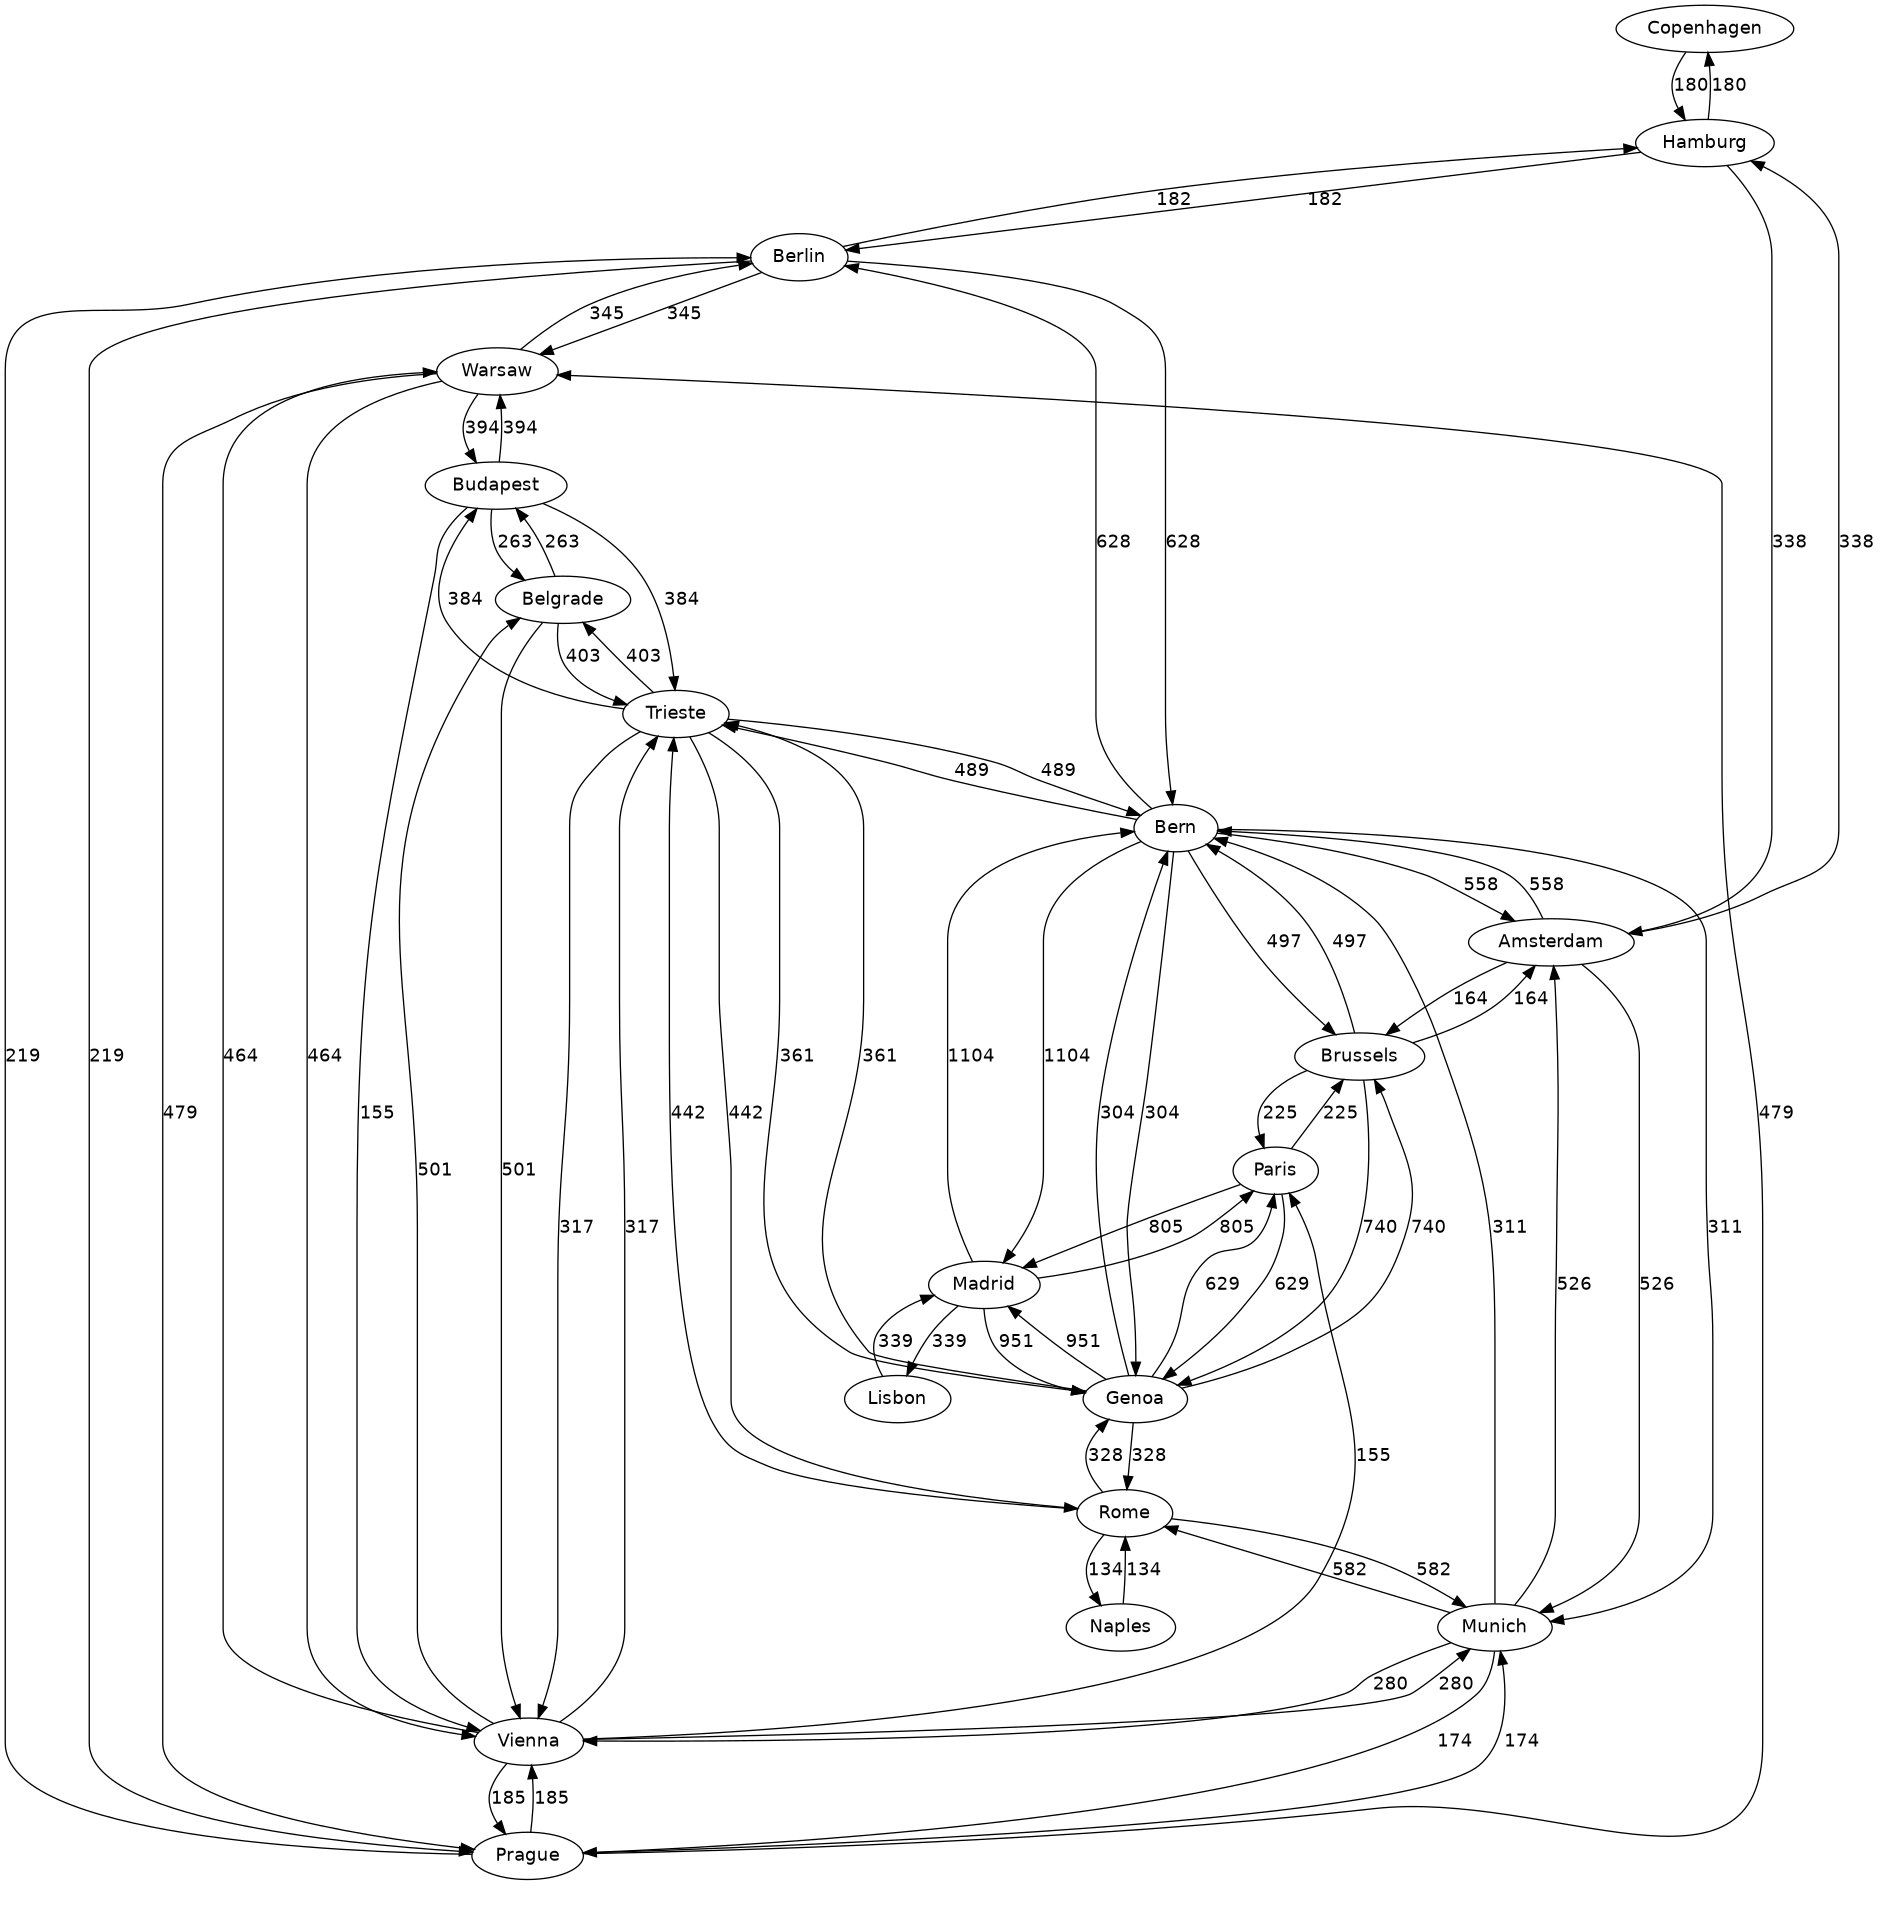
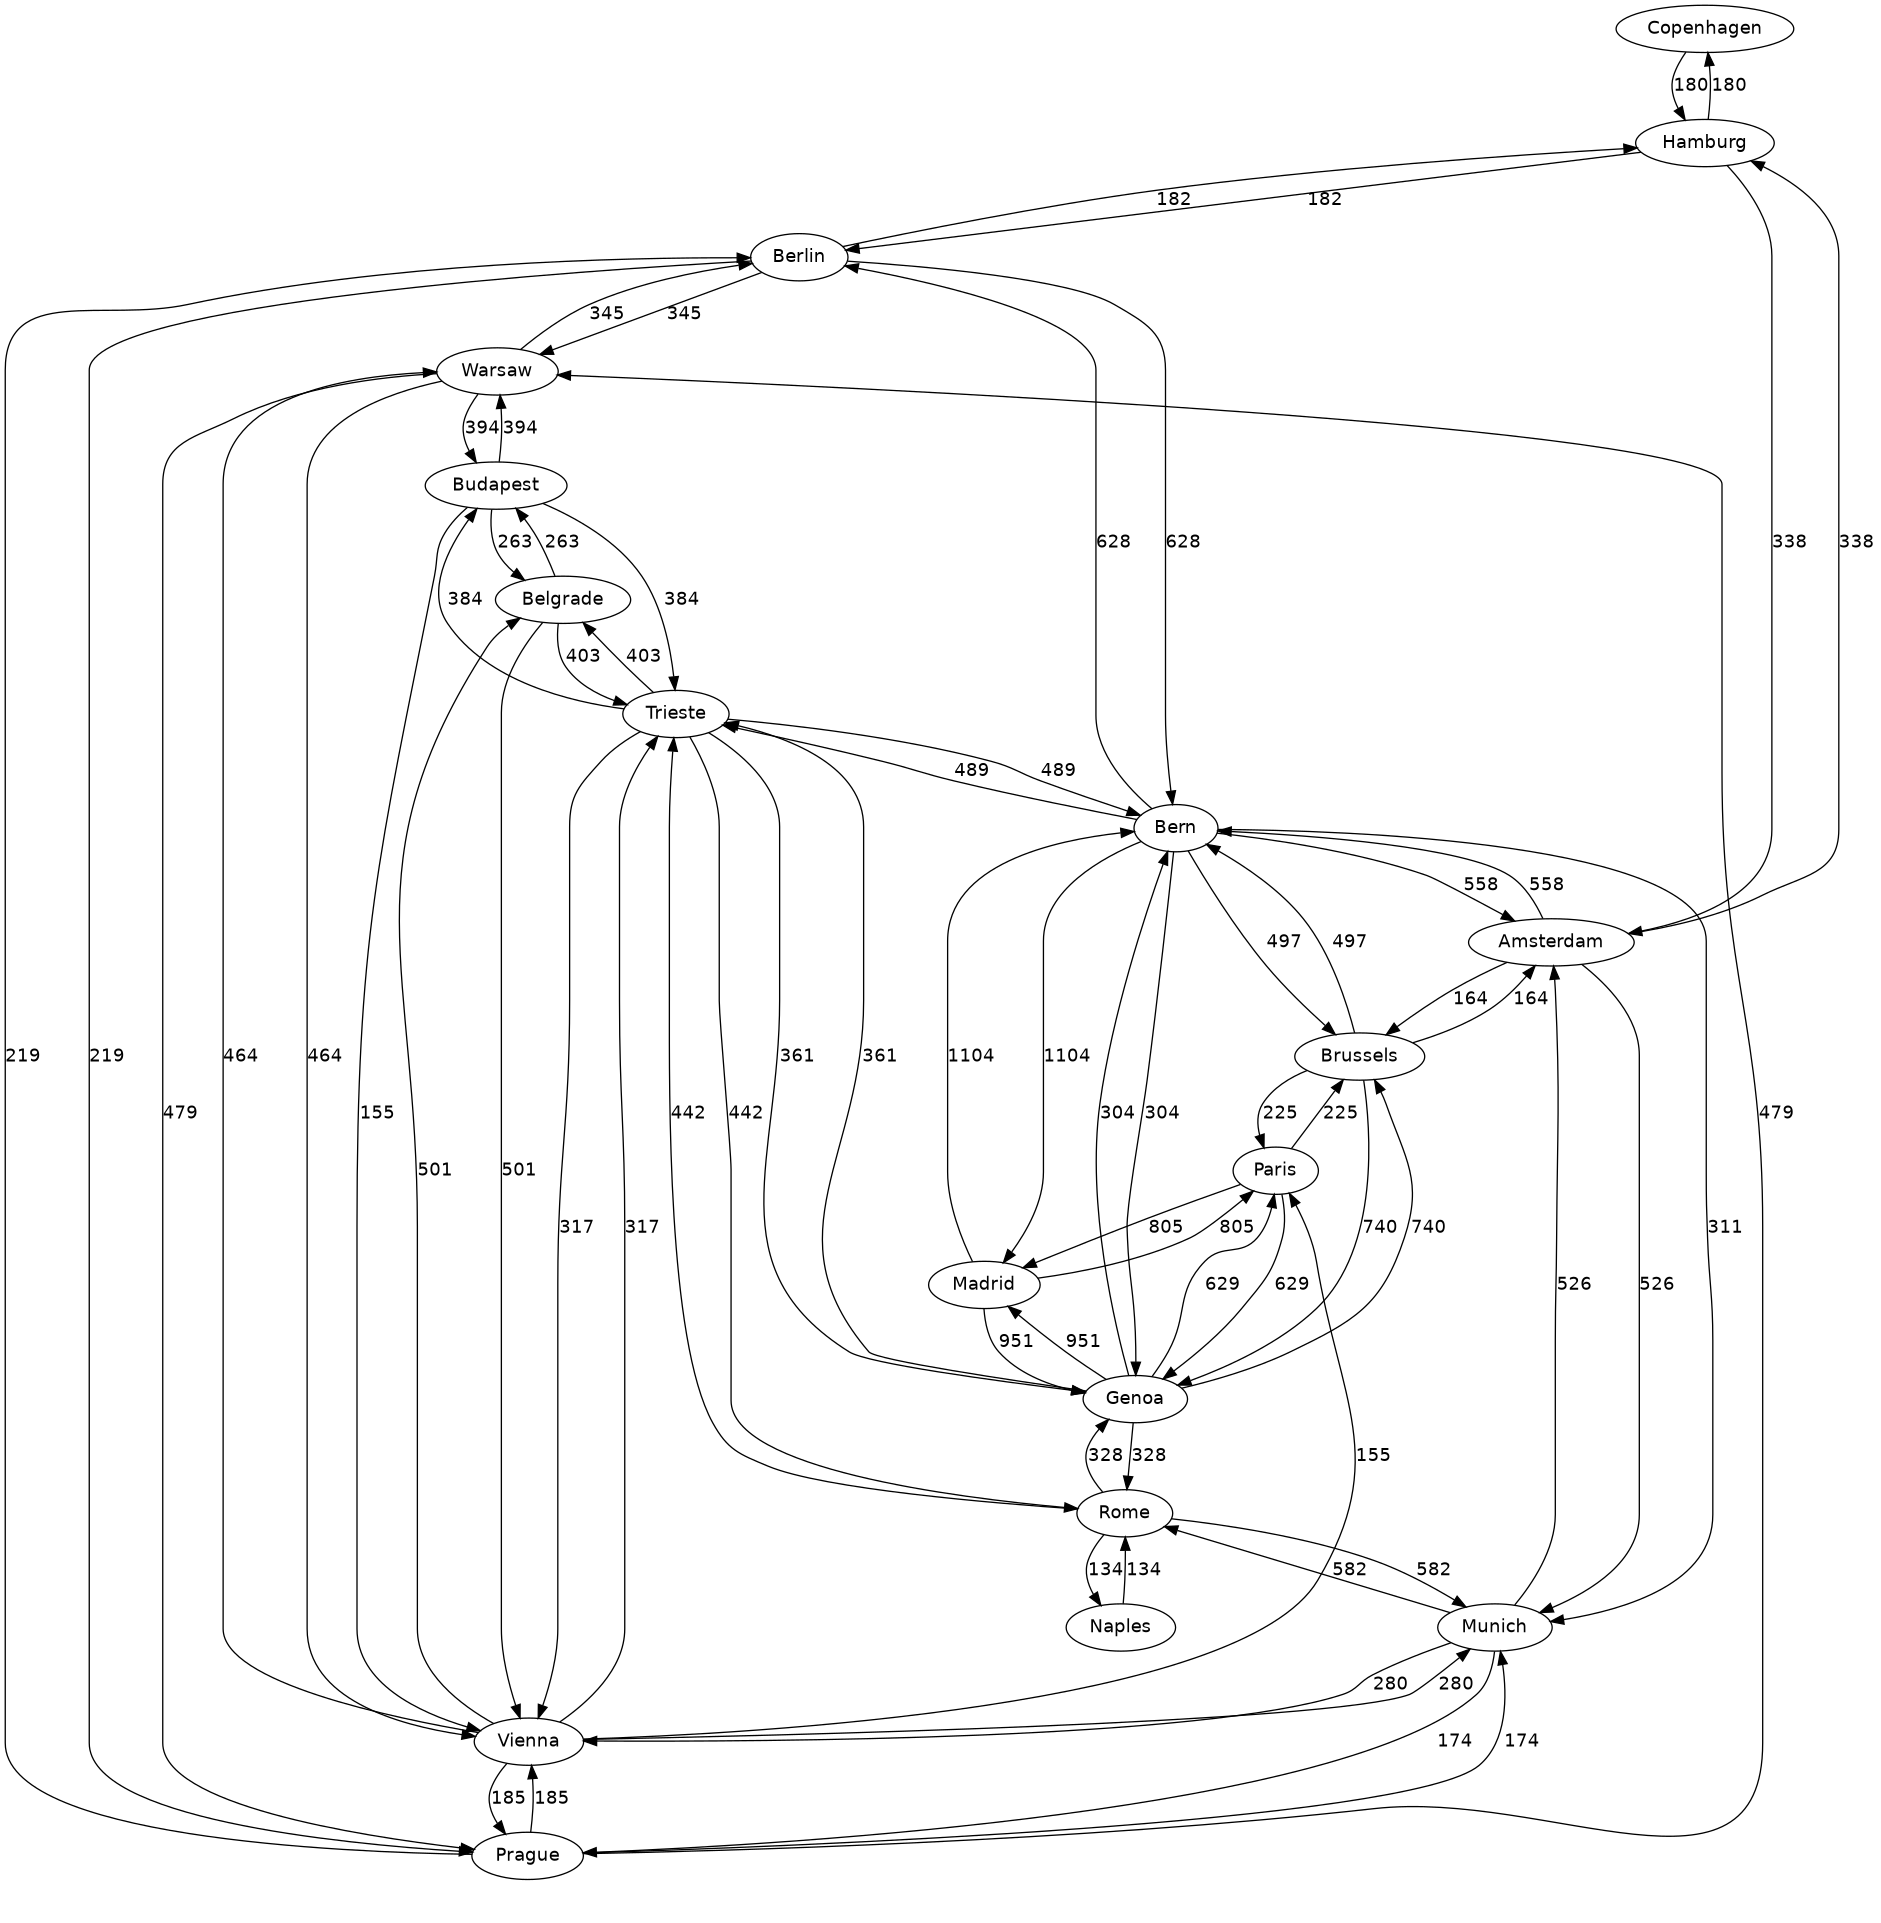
(1479, 1166) -> none
(898, 1399) -> none
